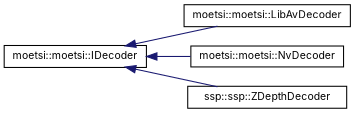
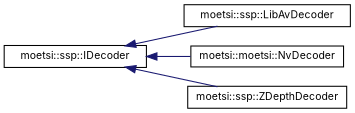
(267, 16) -> (267, 16)
(75, 56) -> (75, 56)
(267, 97) -> (267, 97)
